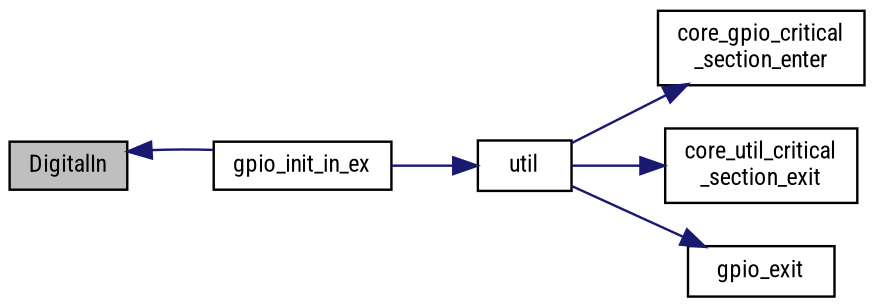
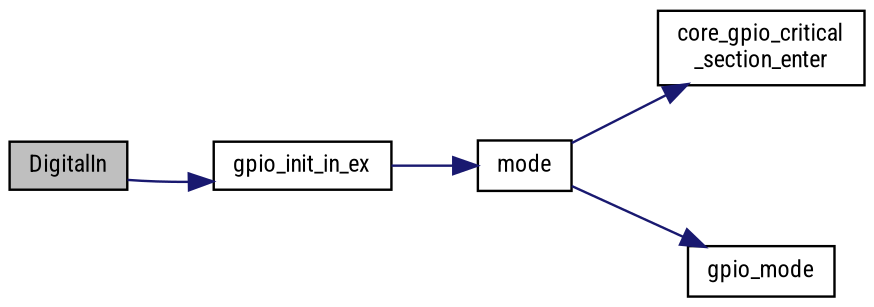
(182, 149) -> (158, 181)
(525, 166) -> (525, 166)
(761, 166) -> none
(761, 271) -> (761, 271)
